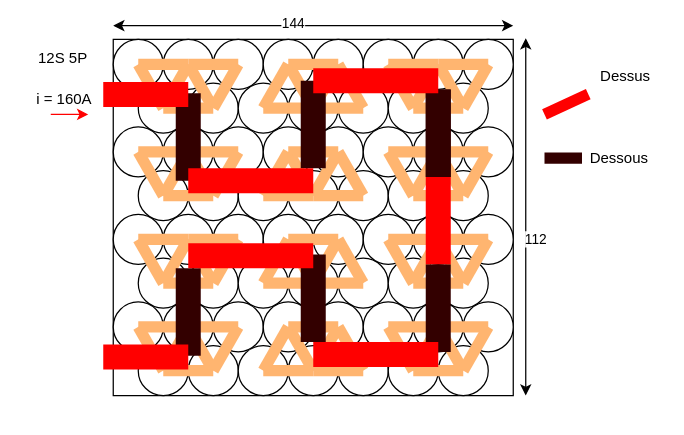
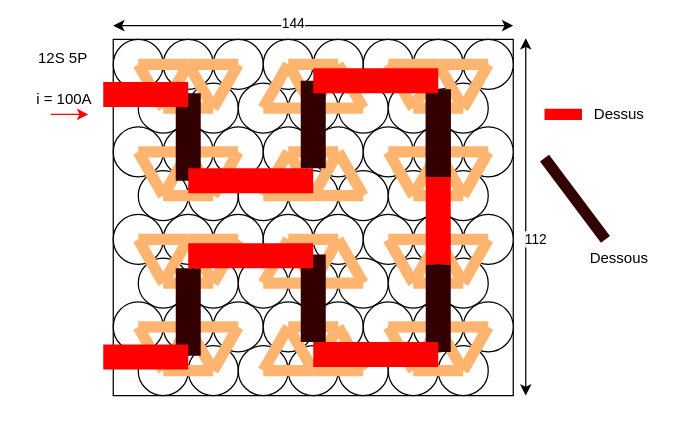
(626, 77) -> (619, 114)
(64, 99) -> (64, 99)
(619, 158) -> (619, 258)
